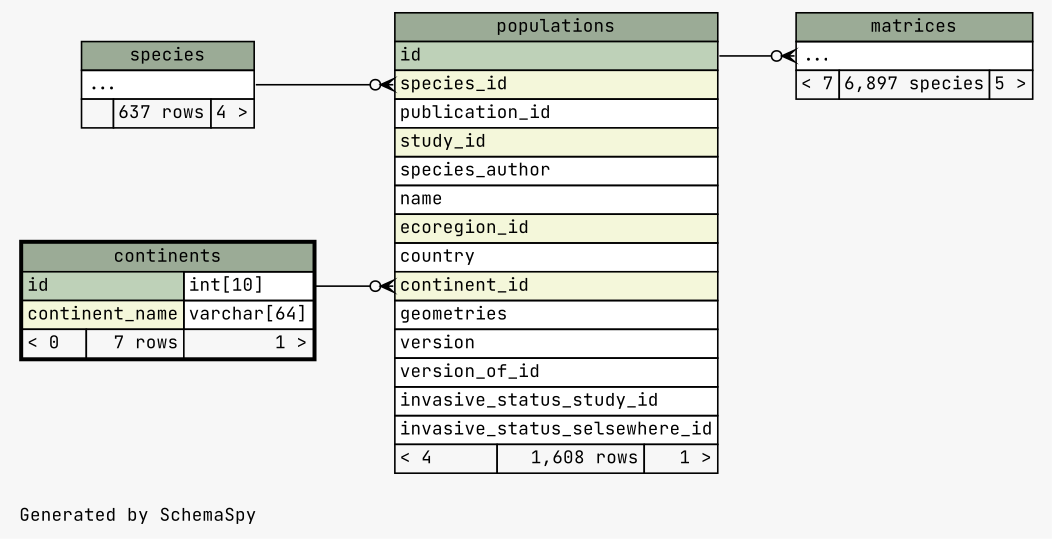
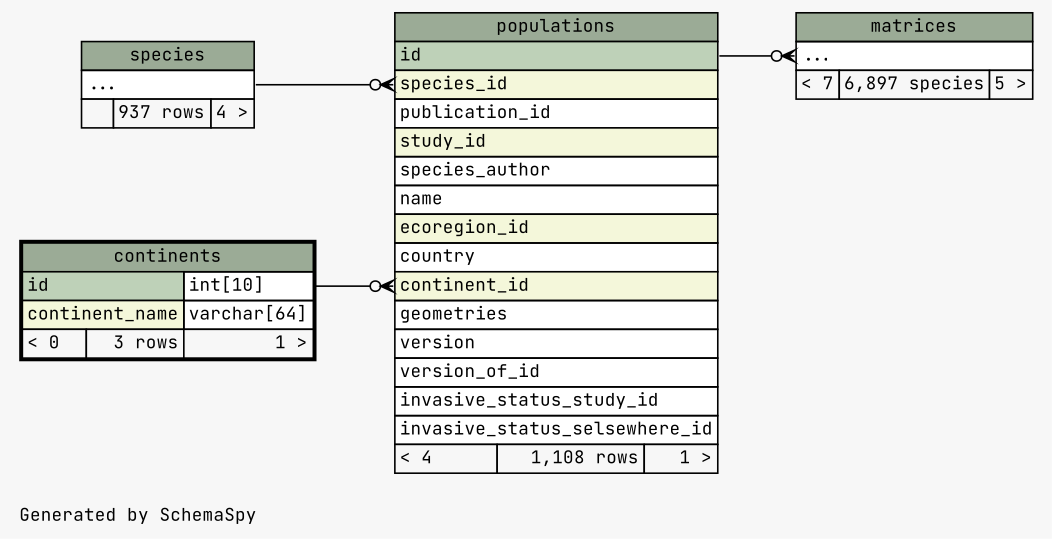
(162, 113) -> (162, 113)
(146, 343) -> (146, 343)
(585, 458) -> (585, 458)
